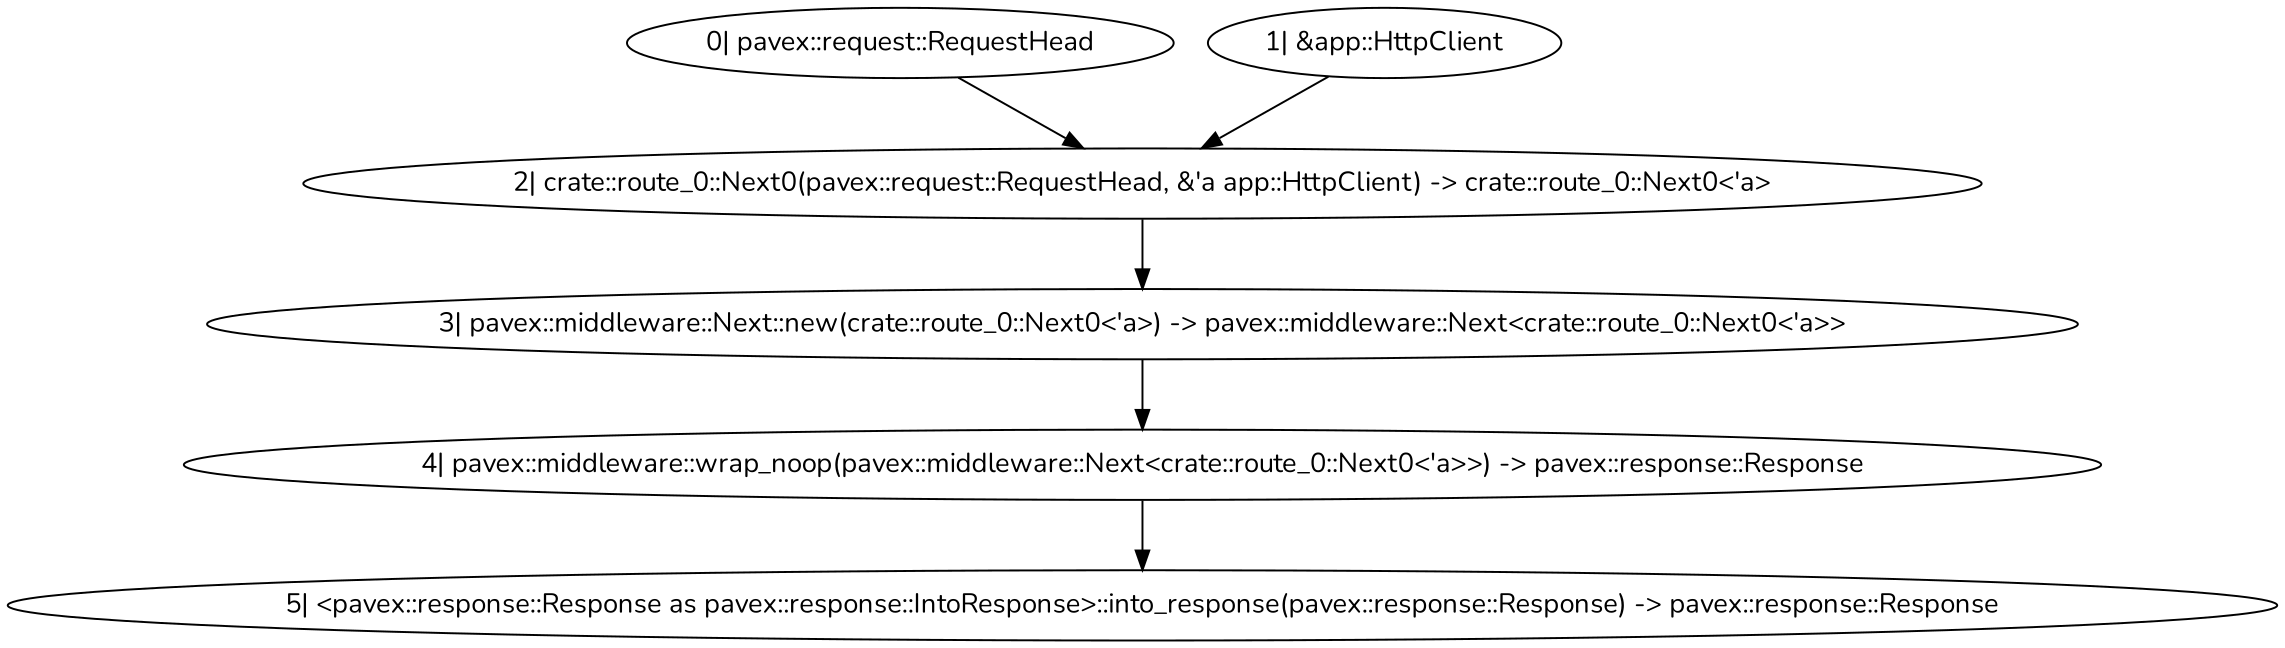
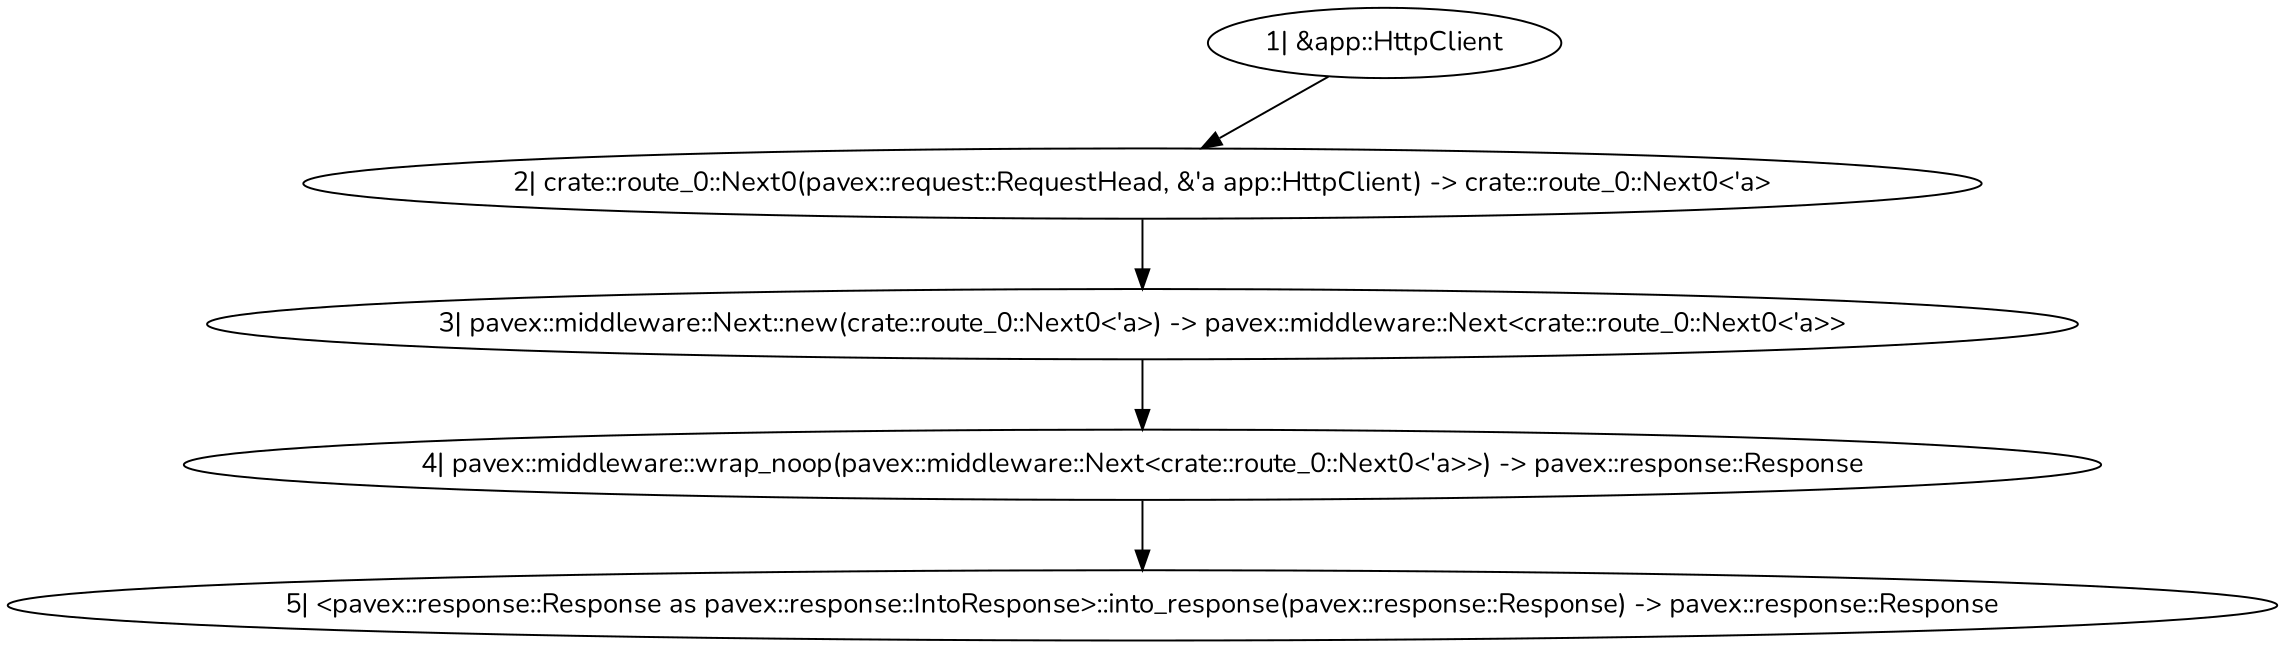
(900, 43) -> none
